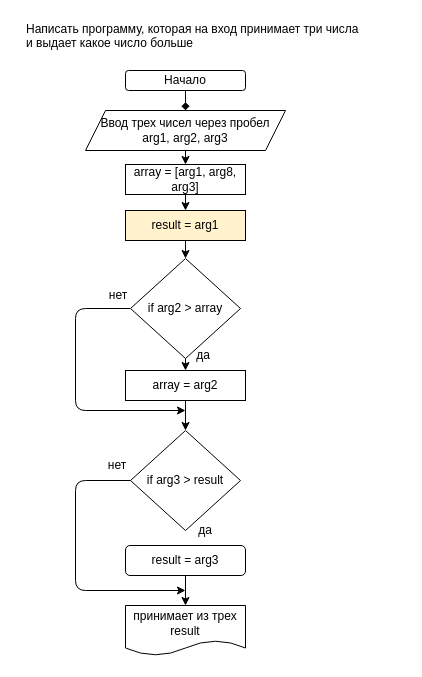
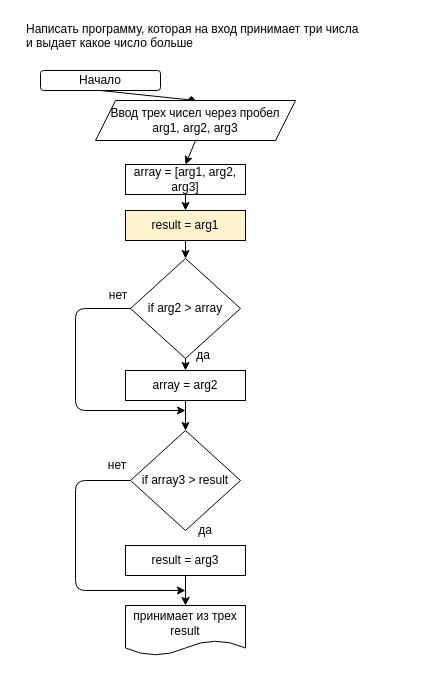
(186, 81) -> (101, 81)
(186, 131) -> (196, 121)
(186, 180) -> (186, 180)
(186, 481) -> (186, 481)
(186, 561) -> (186, 561)
